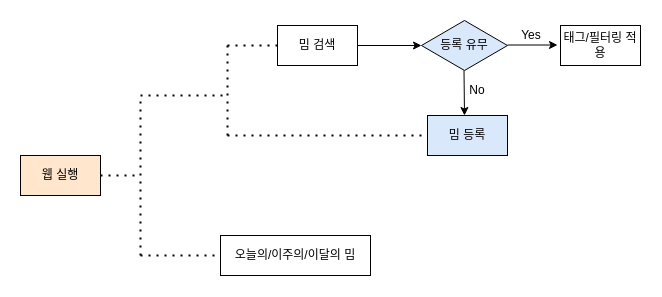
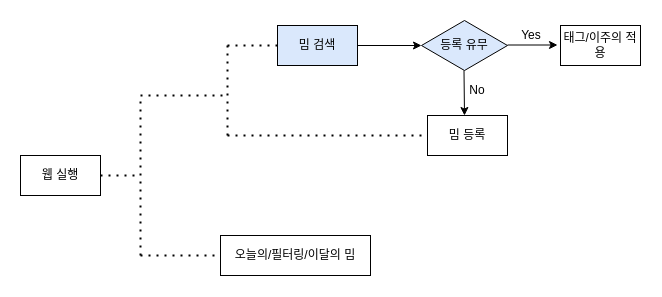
(318, 46) -> (318, 46)
(601, 46) -> (601, 46)
(468, 136) -> (468, 136)
(61, 176) -> (61, 176)
(296, 256) -> (296, 256)
